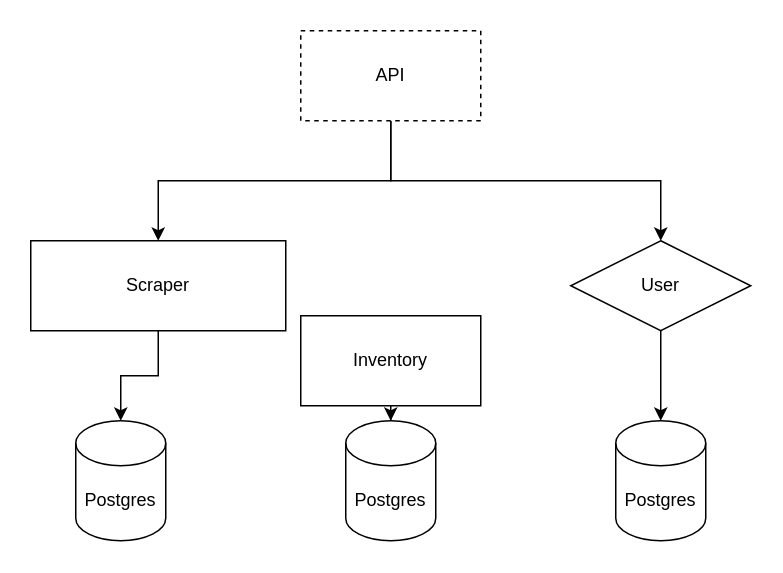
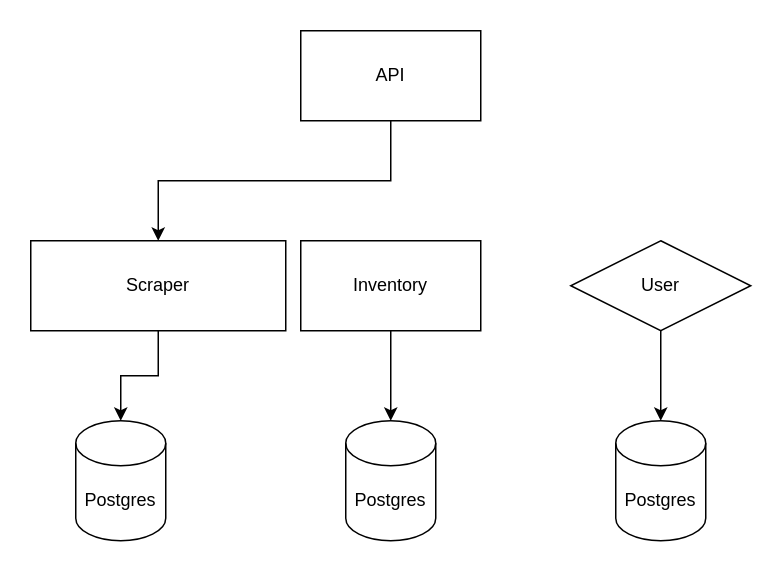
(391, 76) -> (391, 76)
(551, 181) -> none
(391, 361) -> (391, 286)
